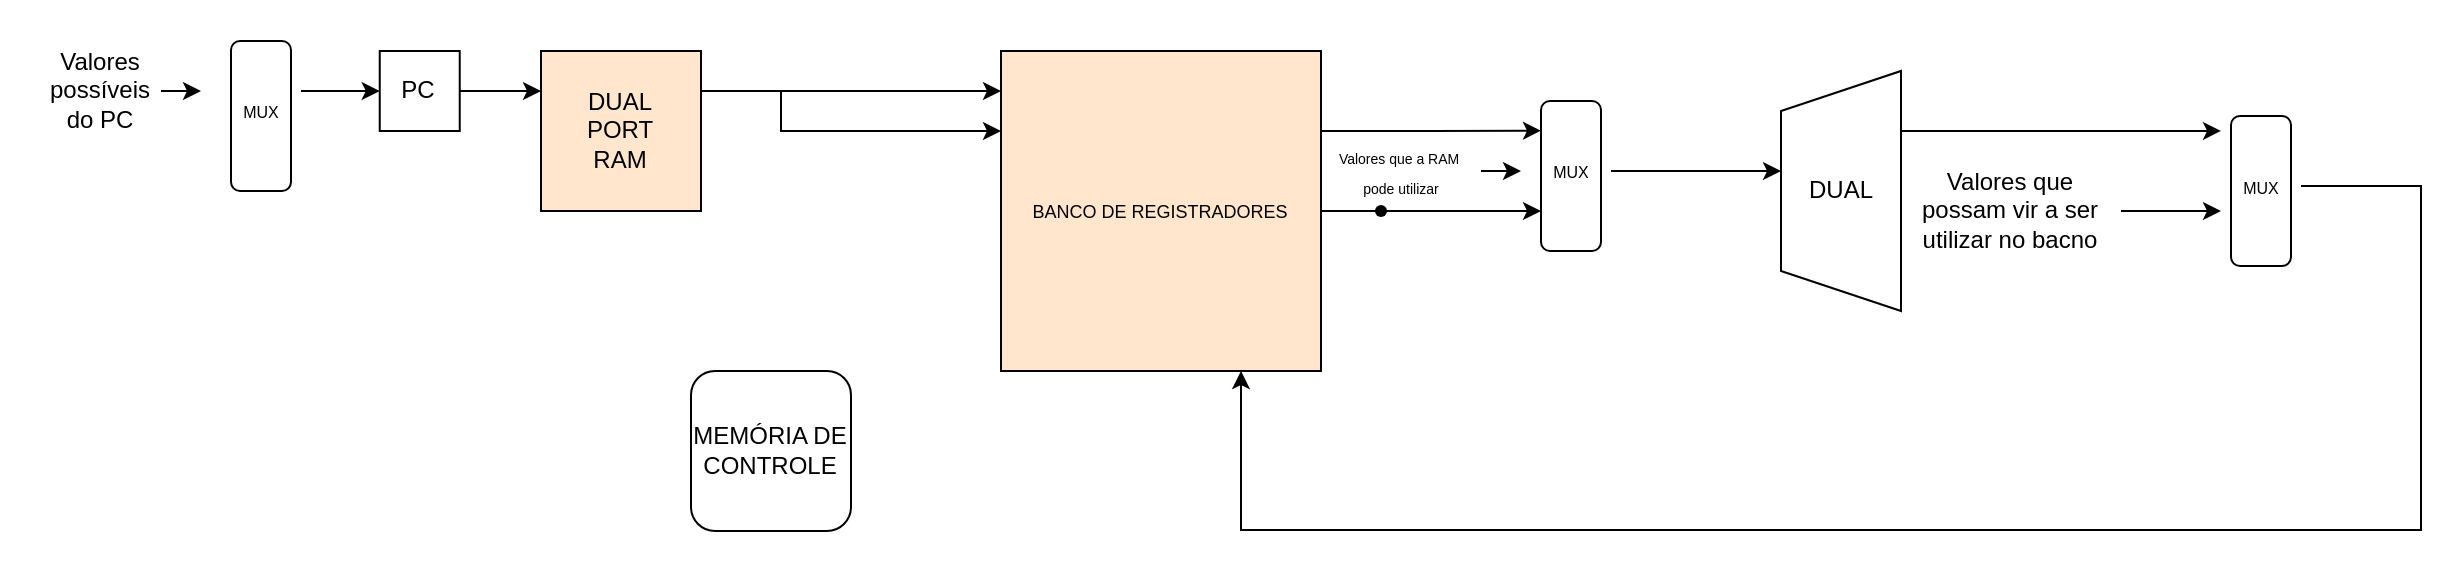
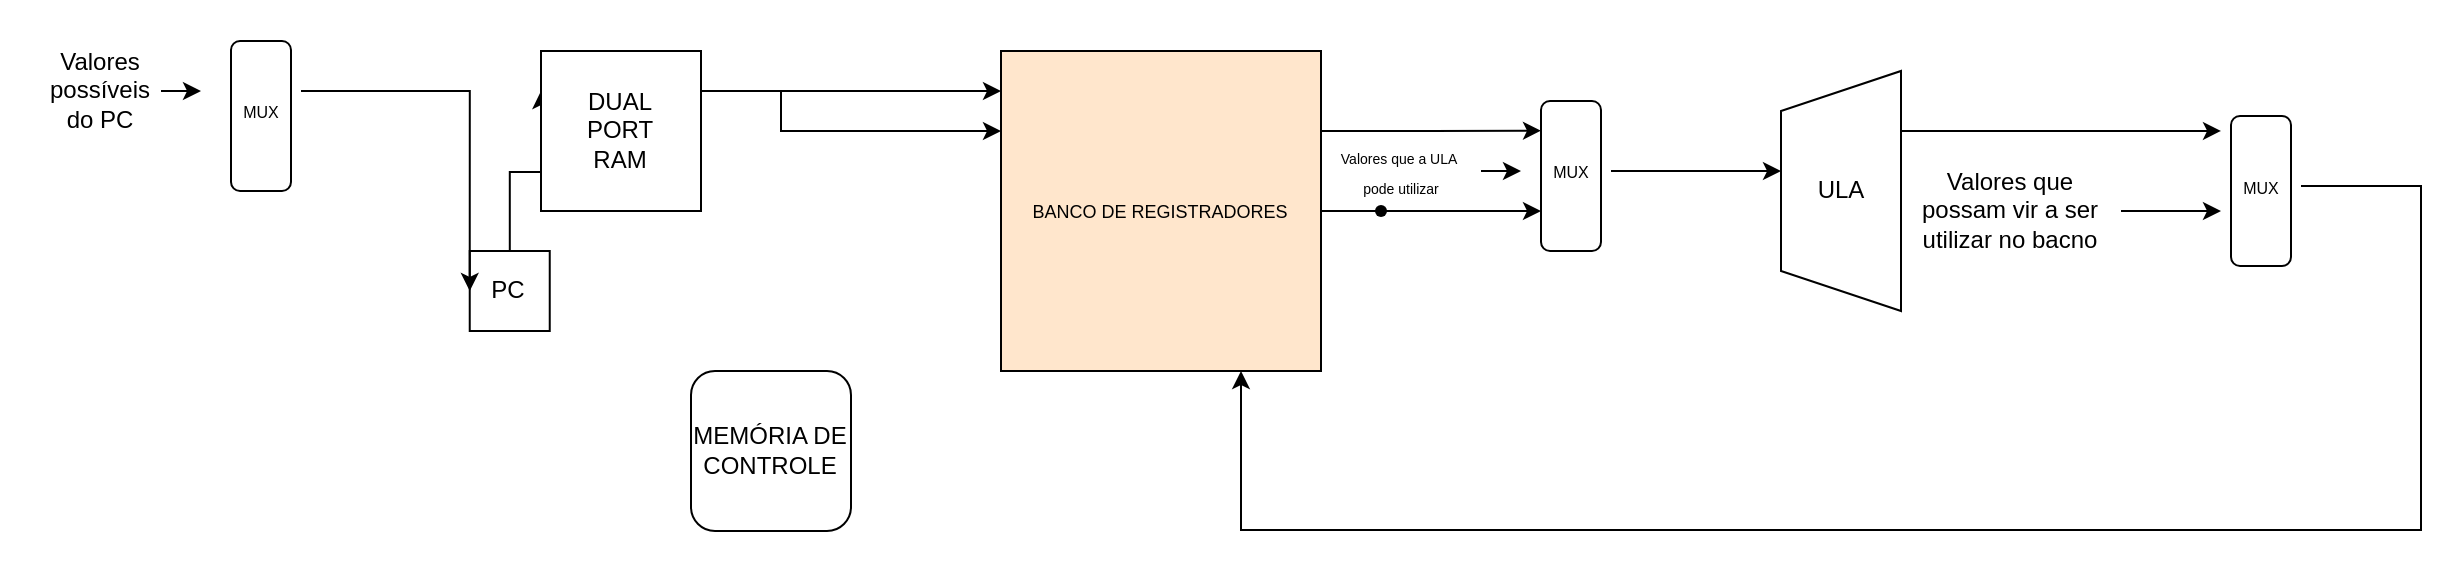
(420, 91) -> (510, 291)
(621, 131) -> (621, 131)
(1402, 171) -> (1402, 171)
(1842, 191) -> (1842, 191)
